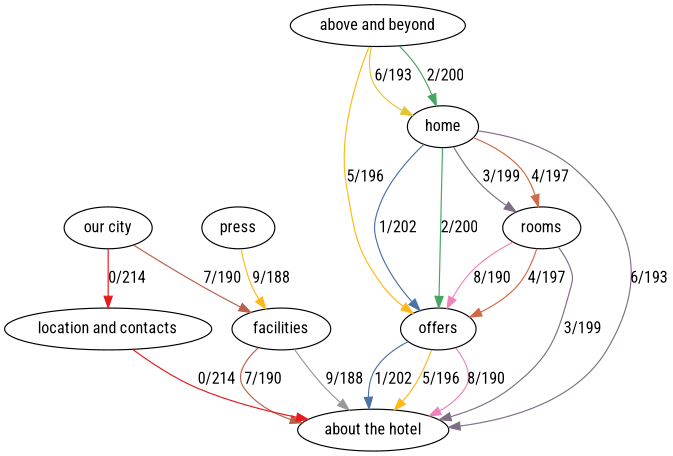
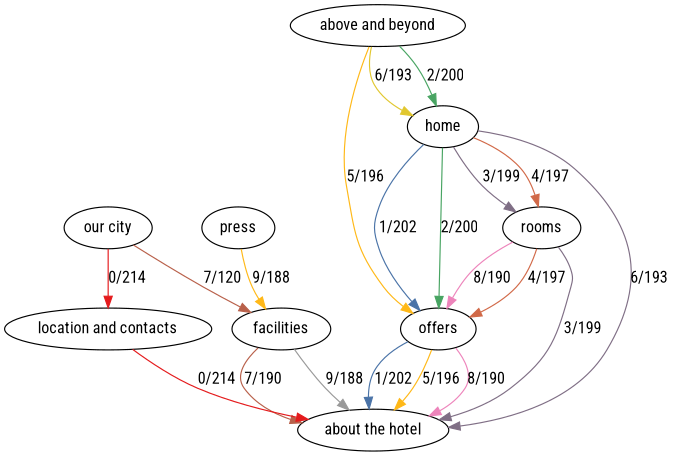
(223, 278) -> (223, 278)
